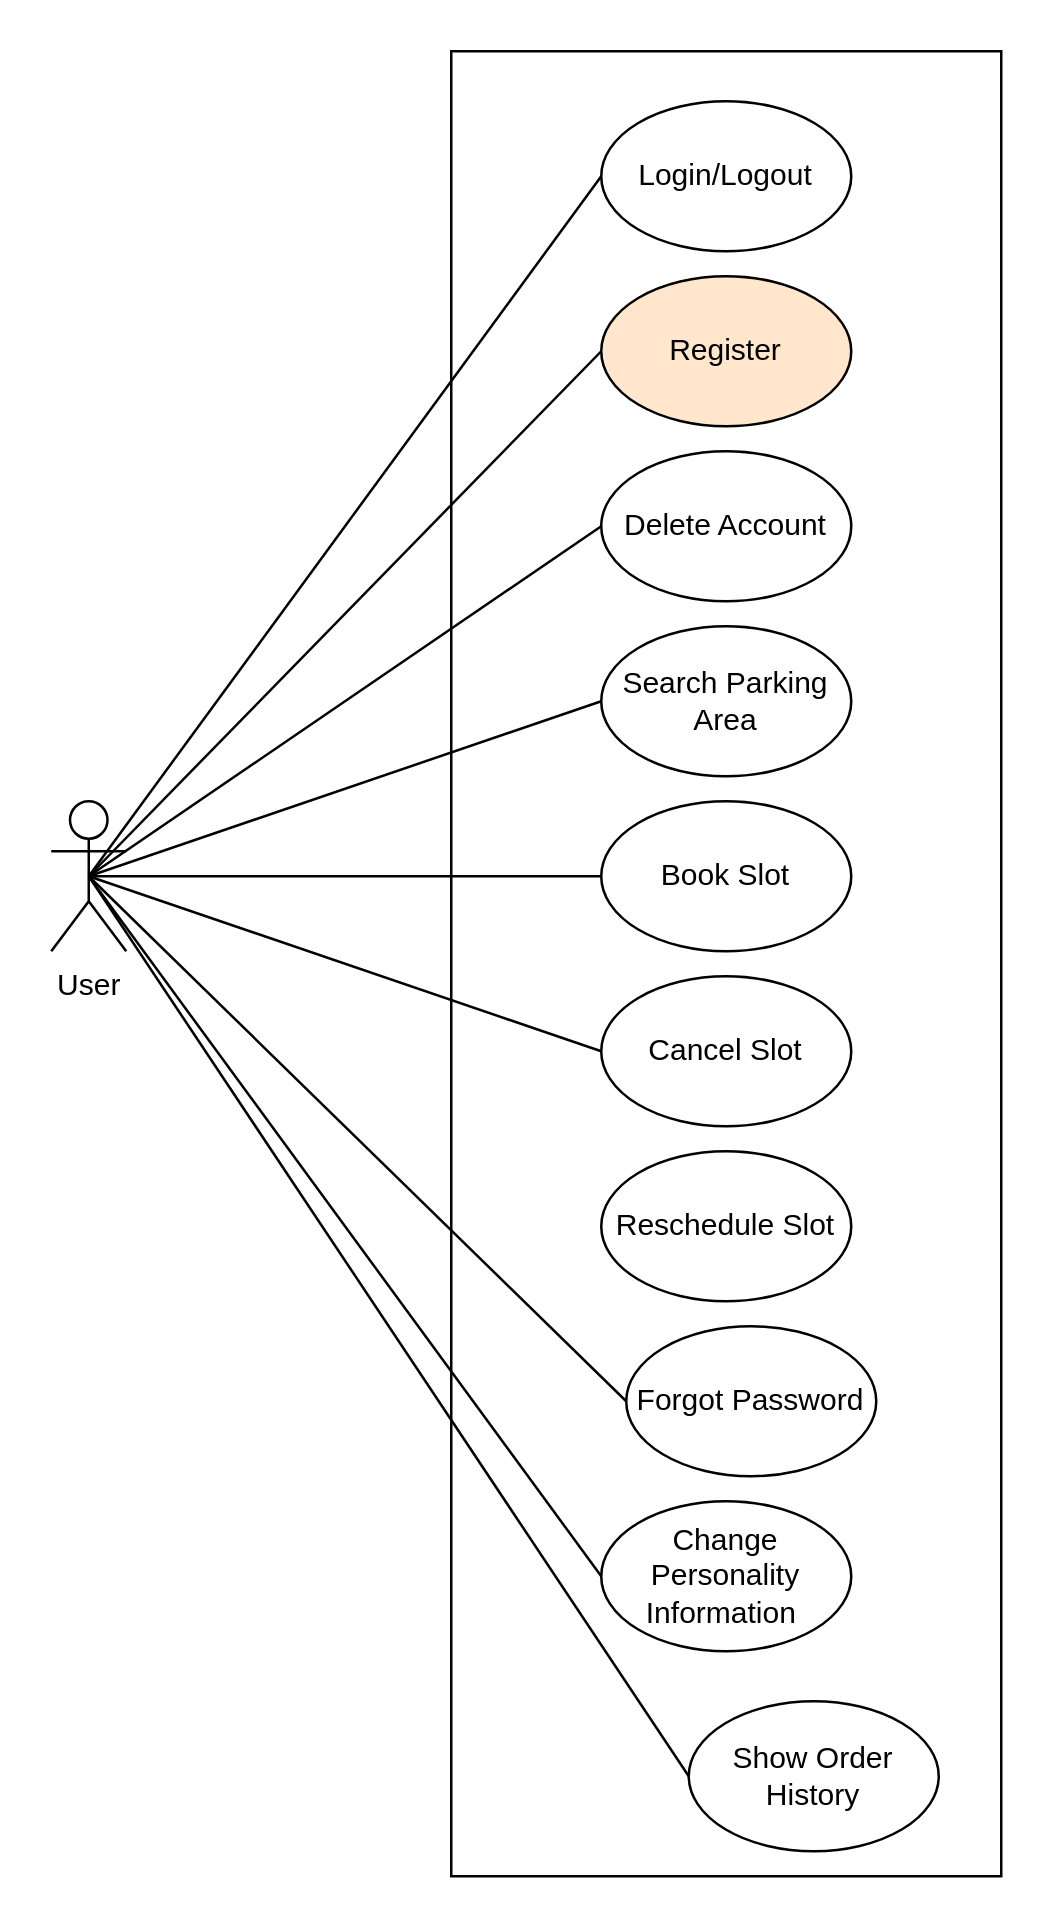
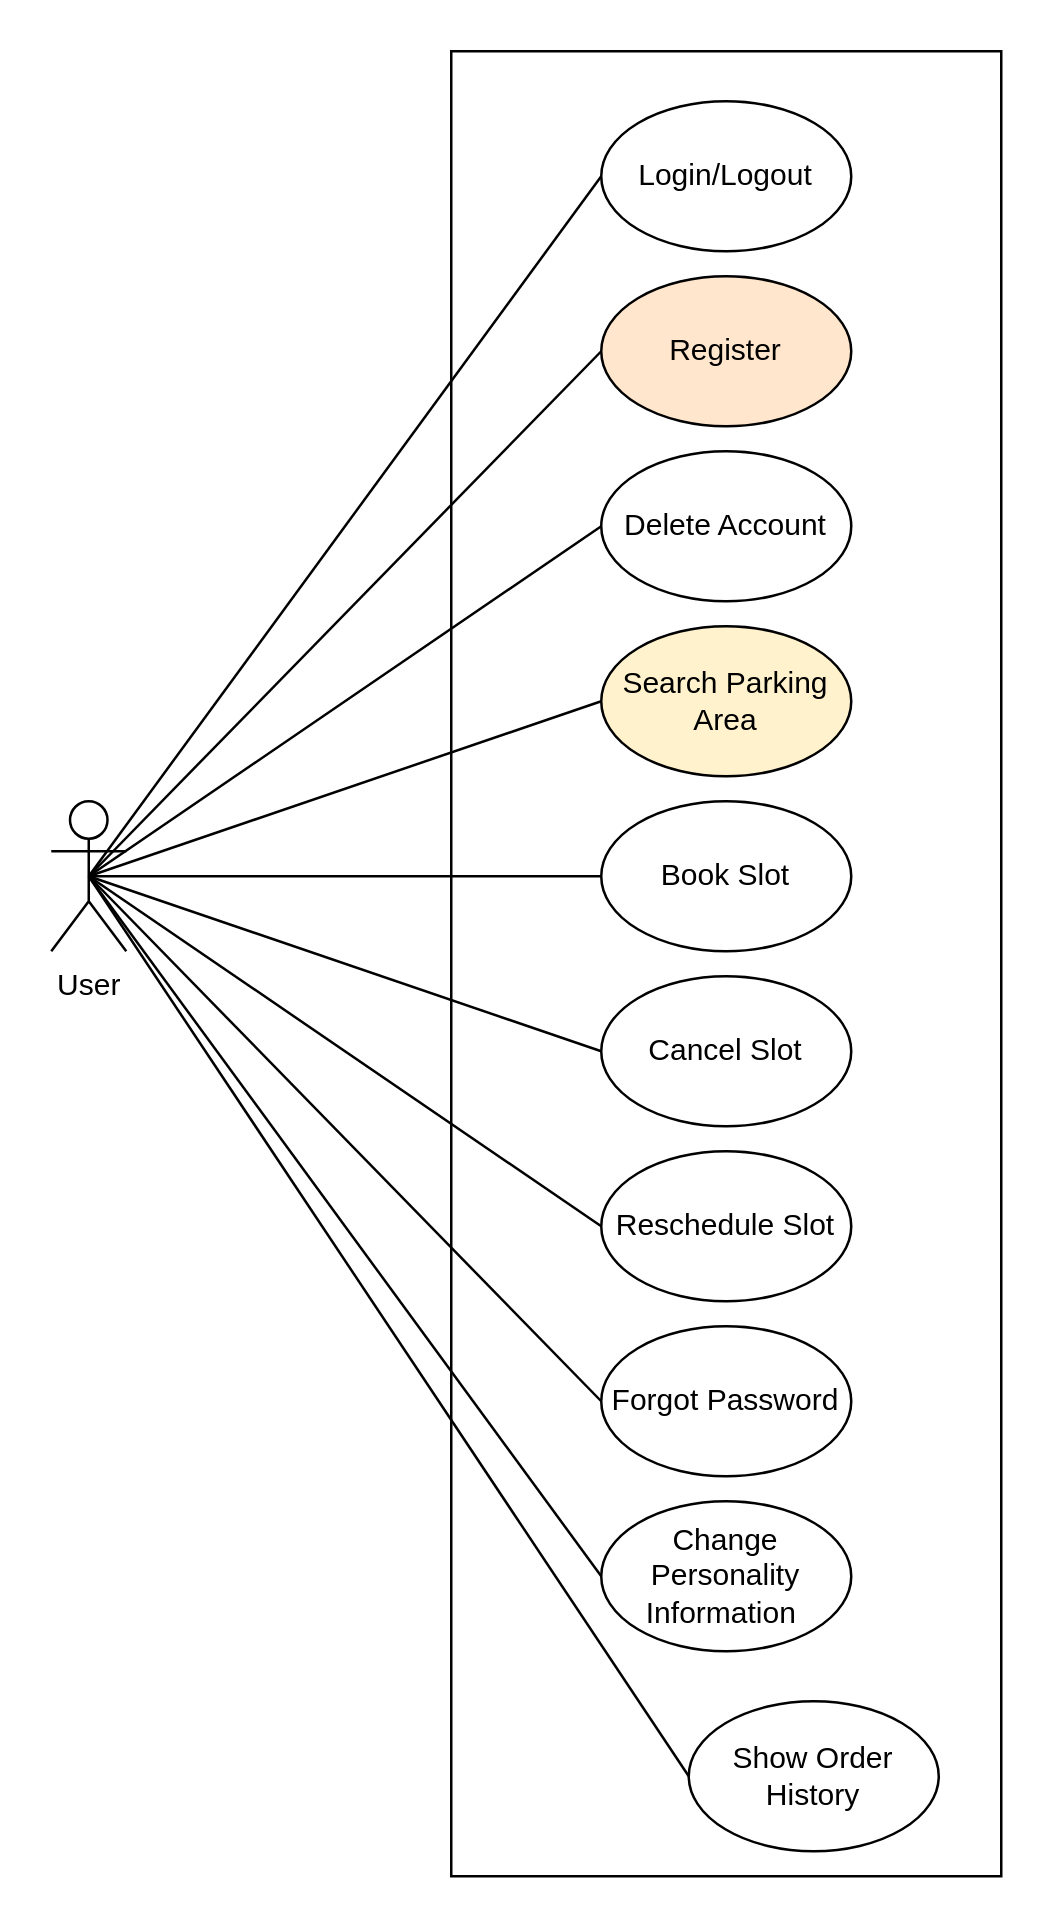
(726, 701) -> (726, 701)
none -> (276, 1004)
(751, 1401) -> (726, 1401)
